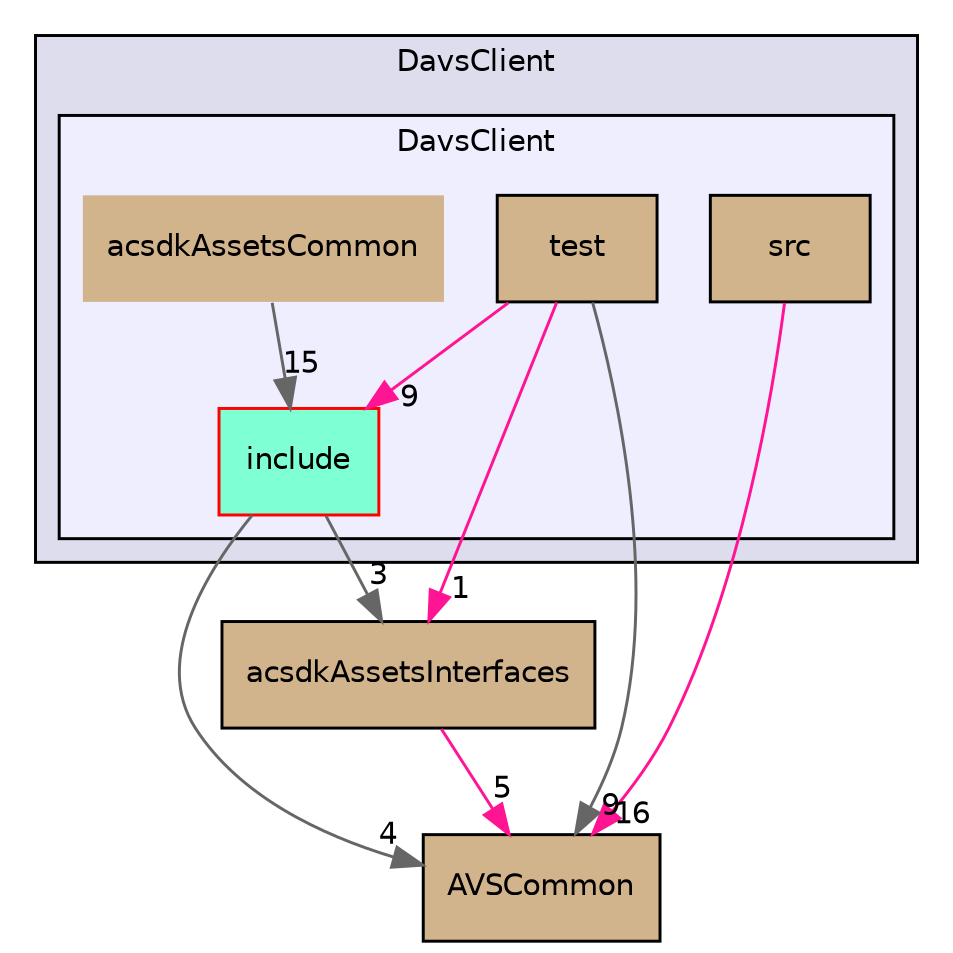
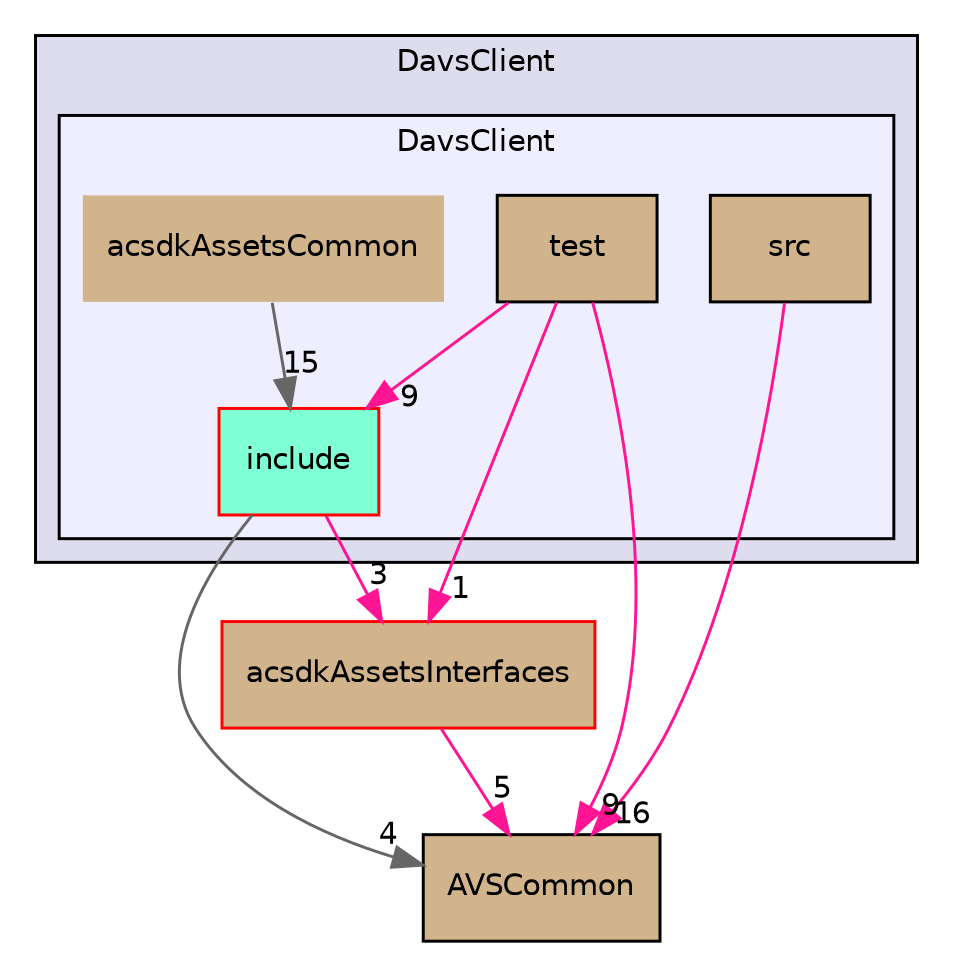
(347, 555) -> (347, 555)
(635, 582) -> (635, 582)
(408, 675) -> (408, 675)
